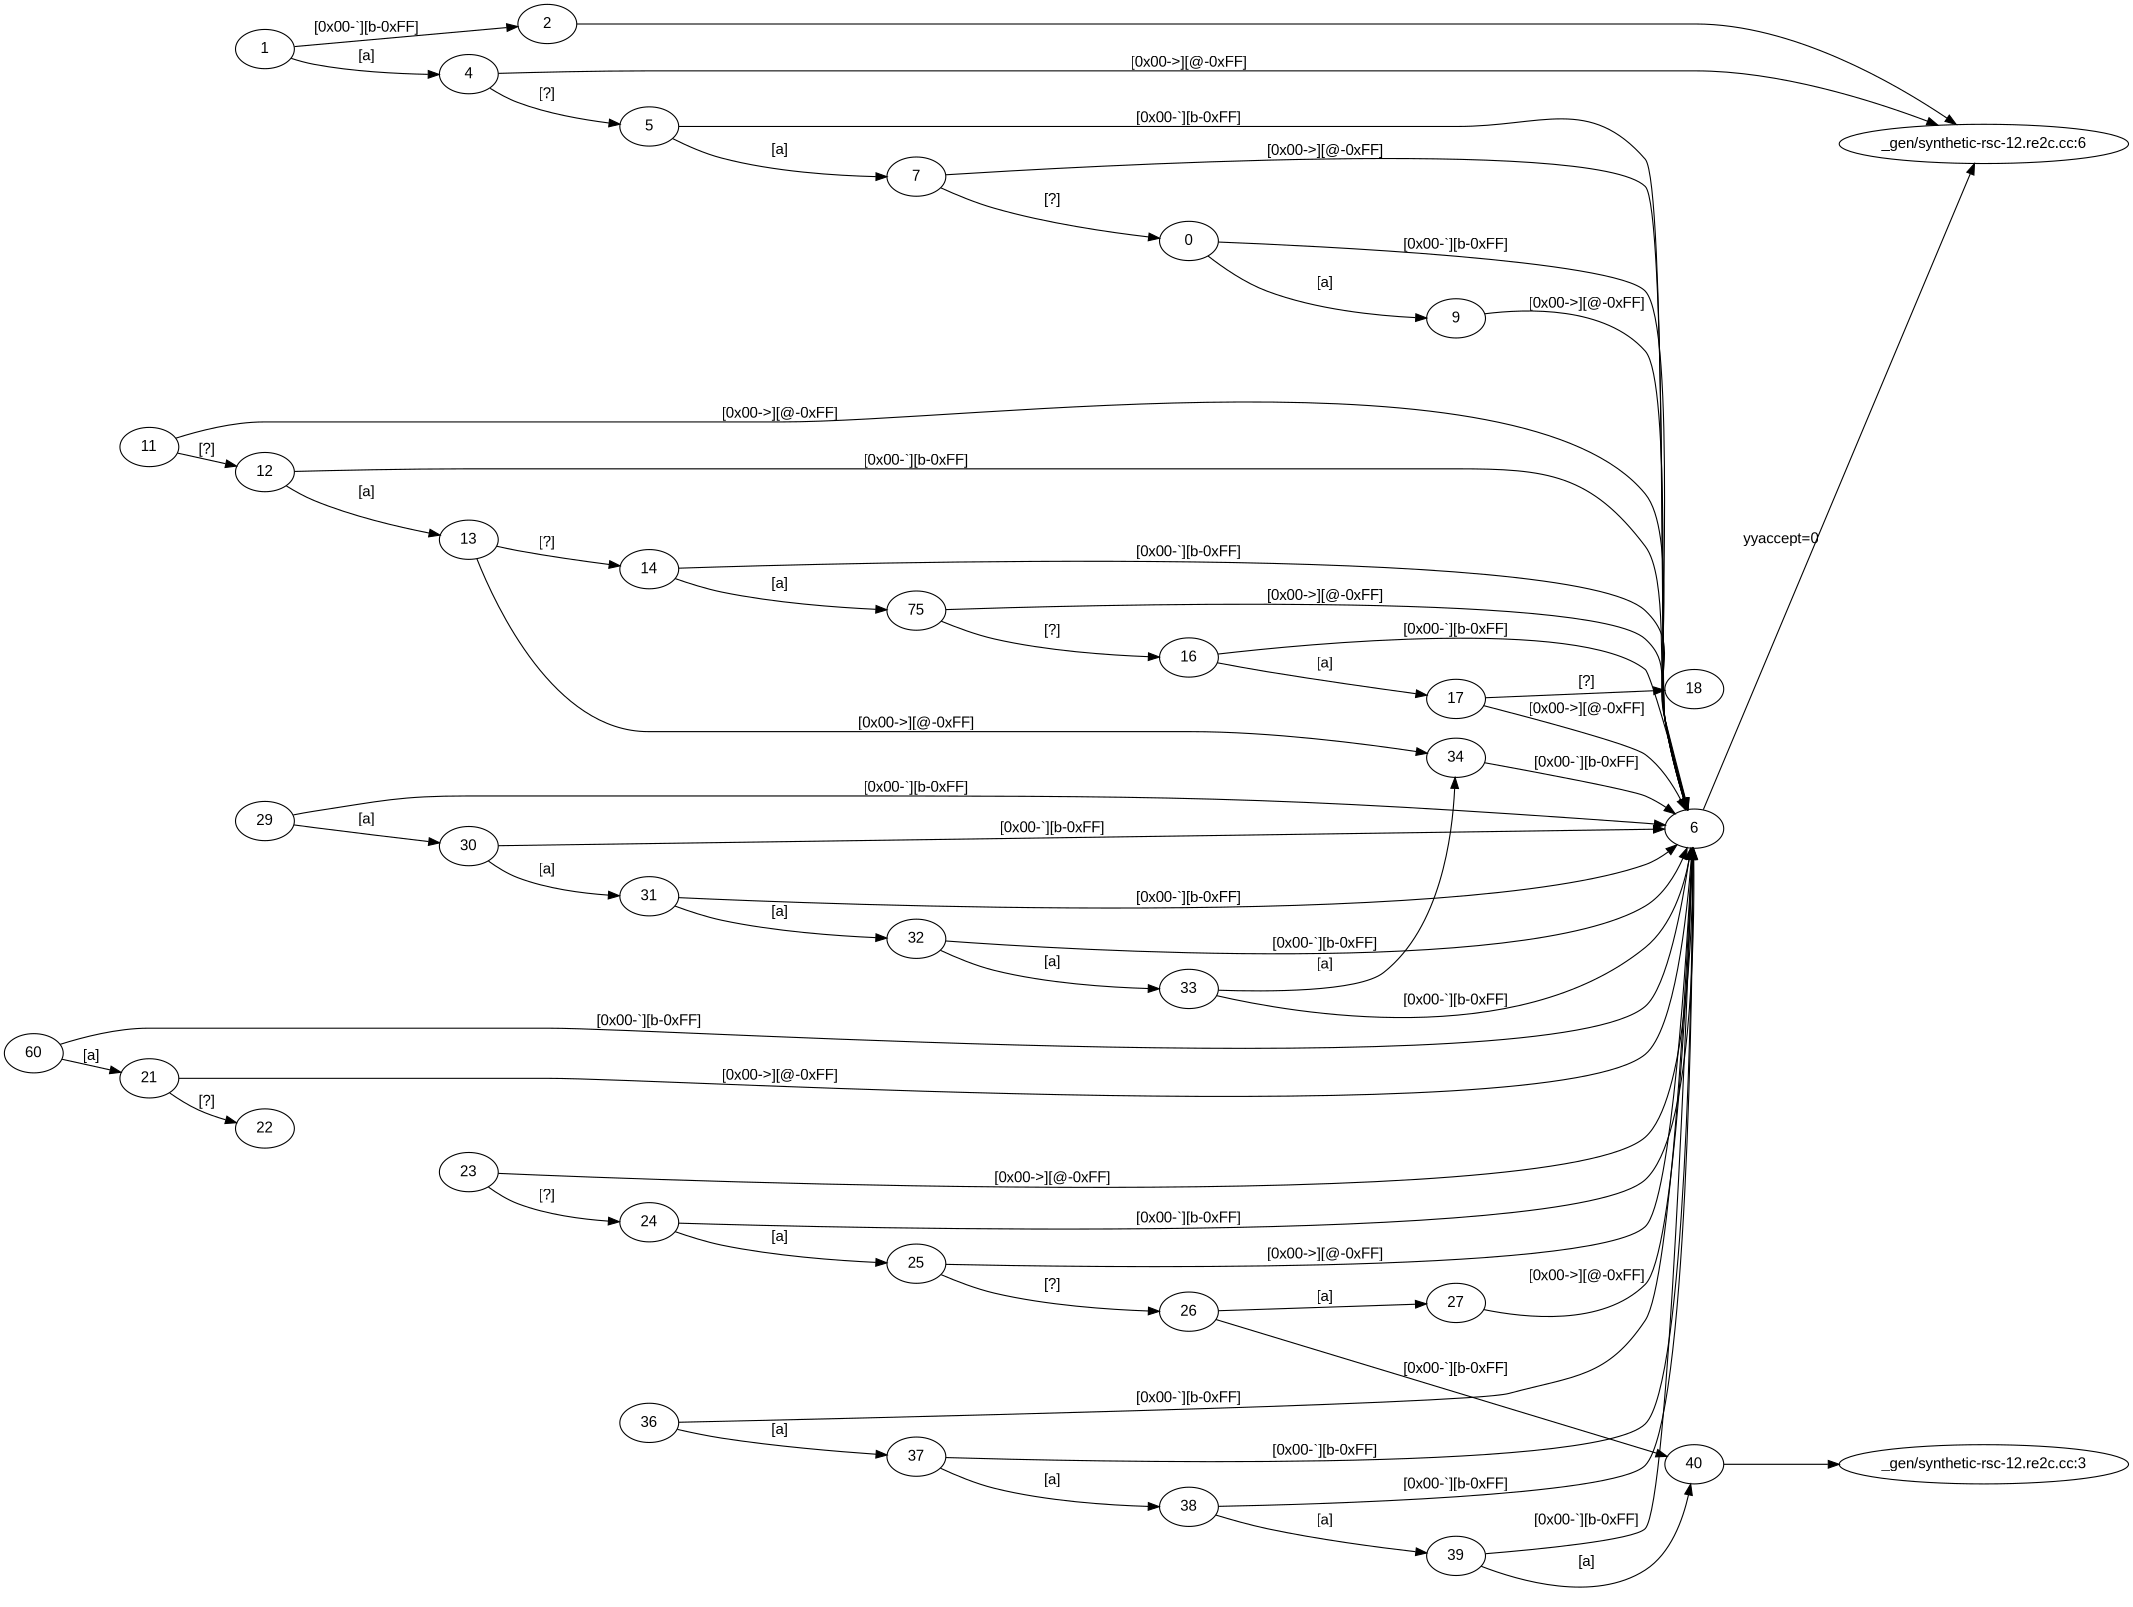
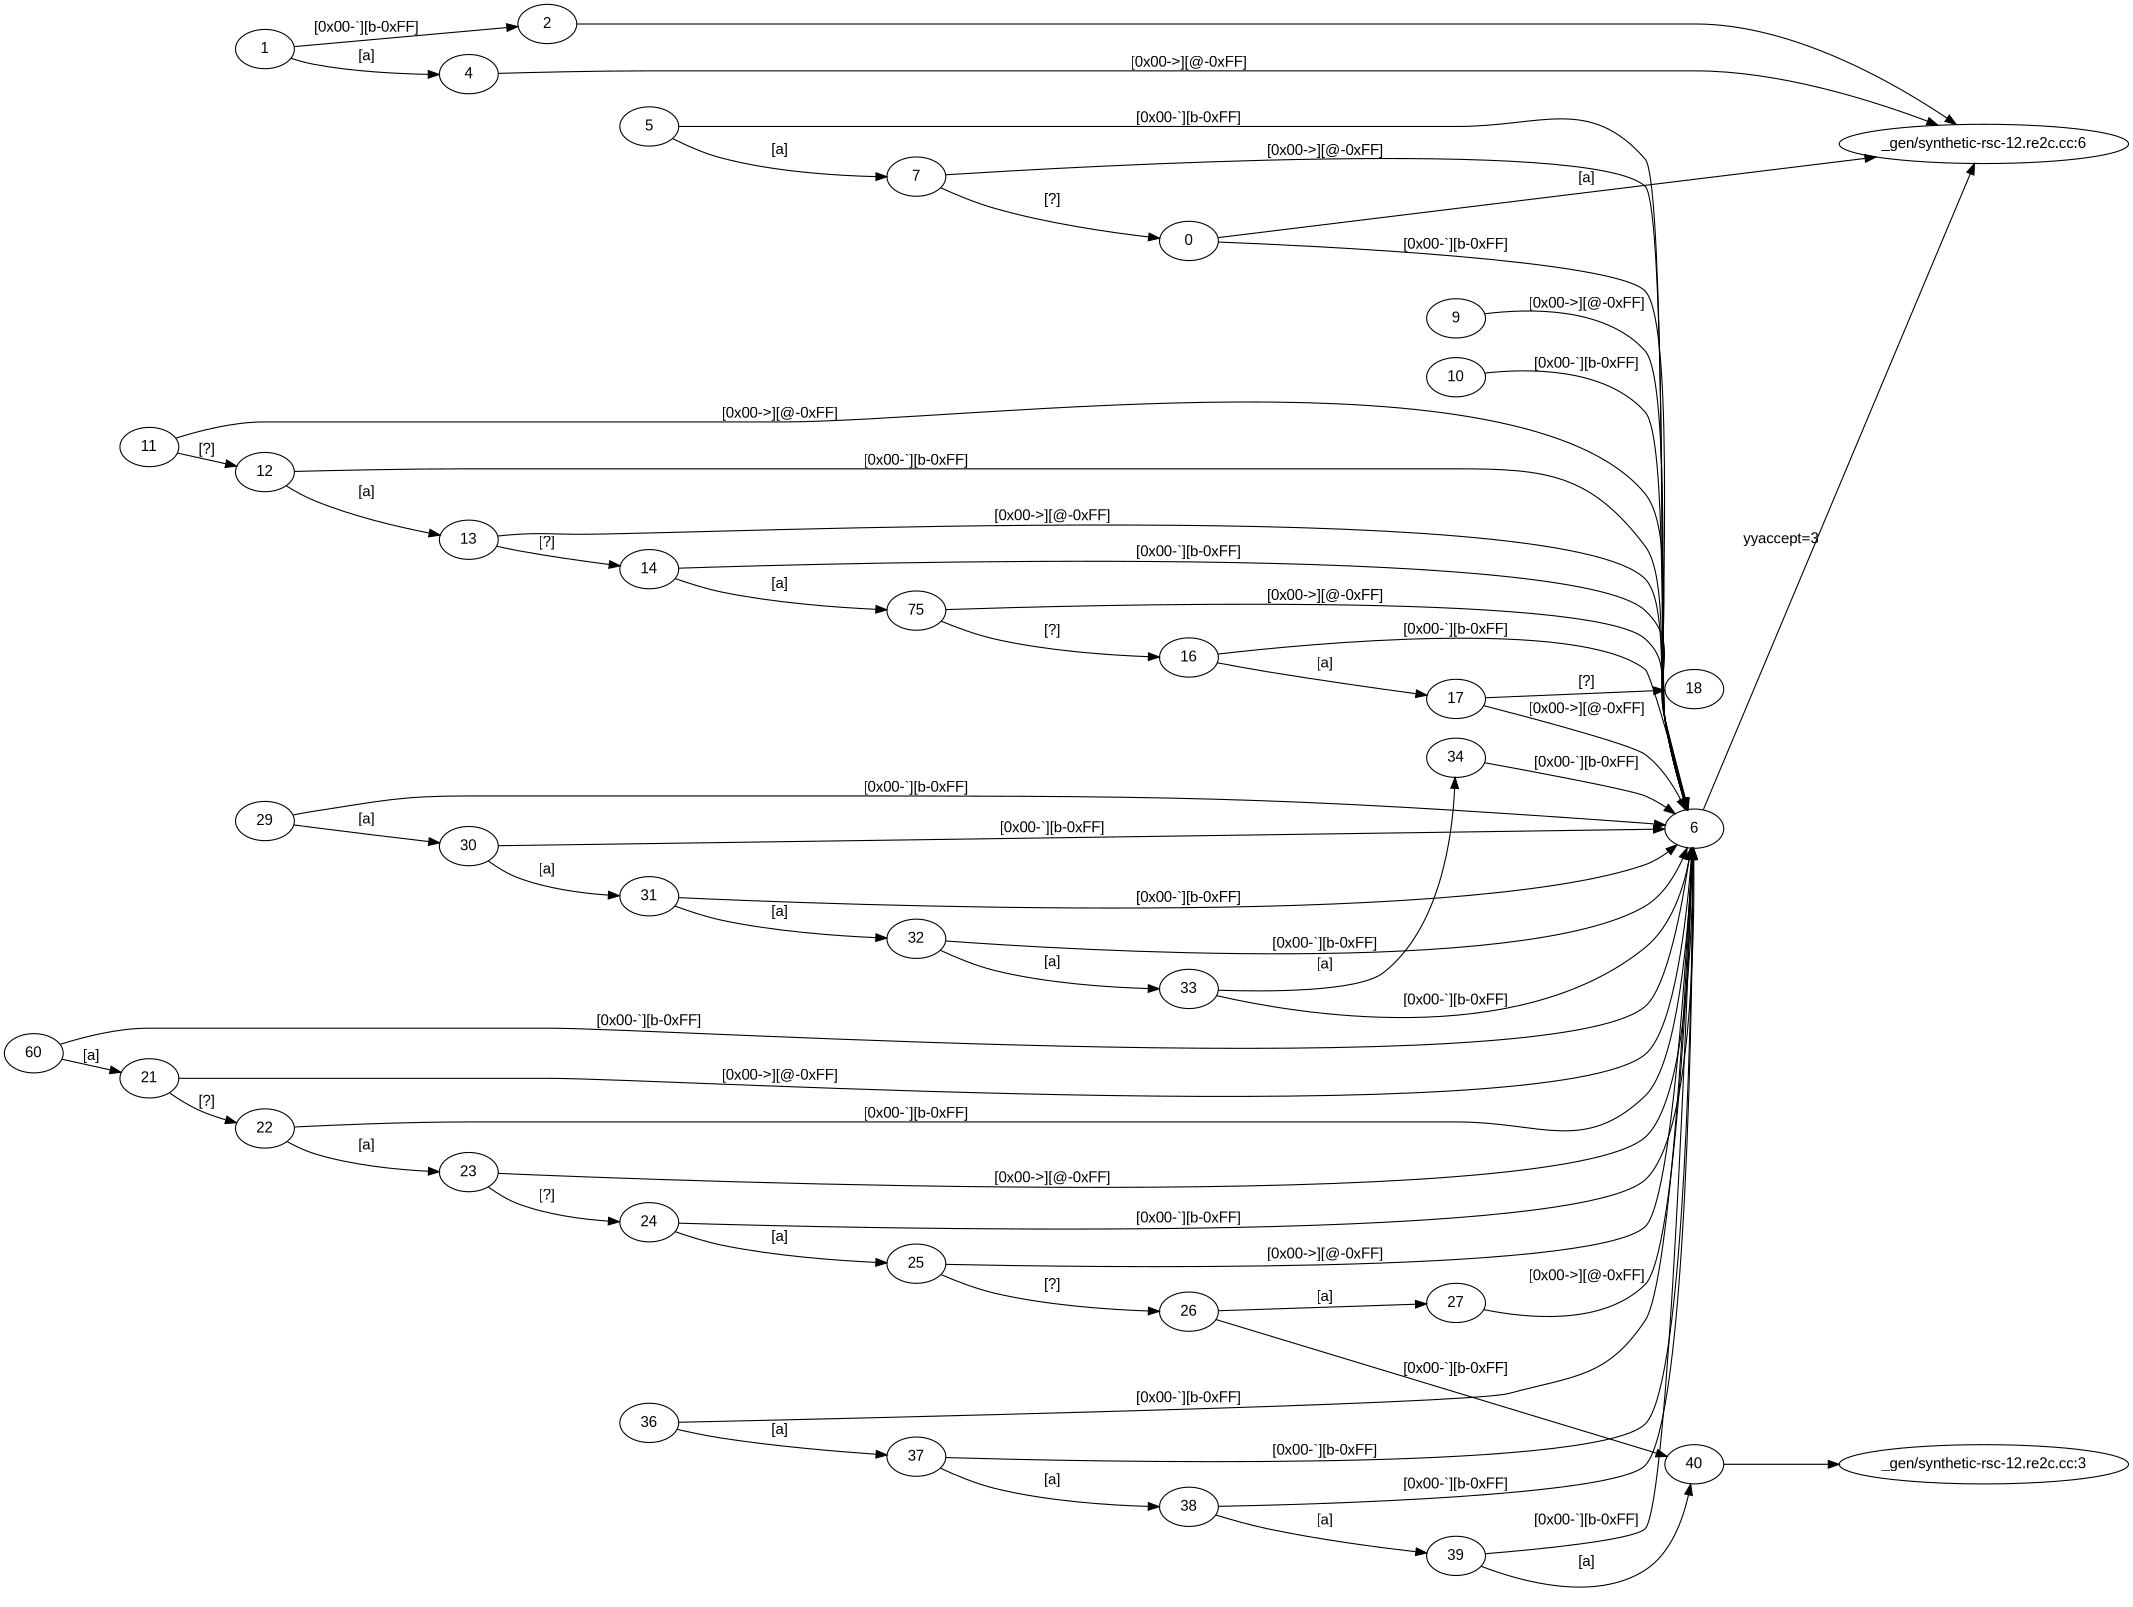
(548, 112) -> none
(1306, 303) -> (1542, 198)
none -> (1456, 377)
(1782, 539) -> (1782, 539)
(904, 732) -> (1187, 526)
none -> (1097, 1122)
none -> (356, 1163)
